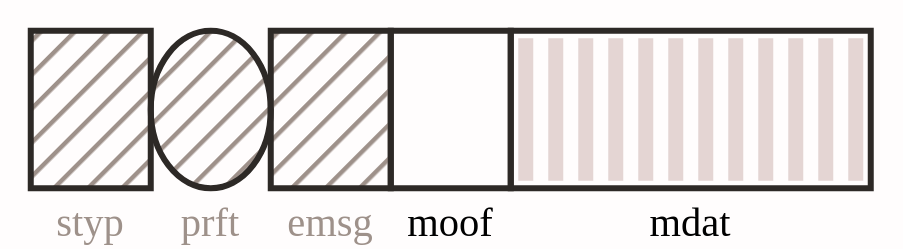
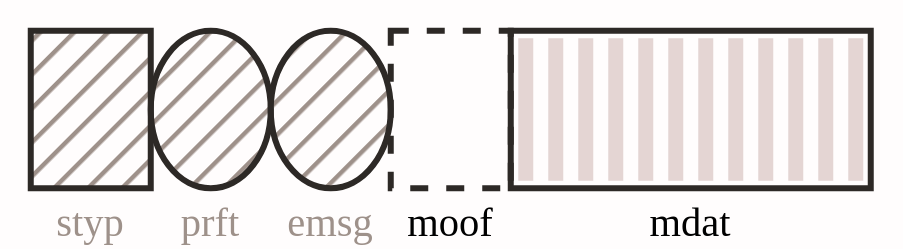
(331, 110) -> (331, 110)
(451, 110) -> (451, 110)
